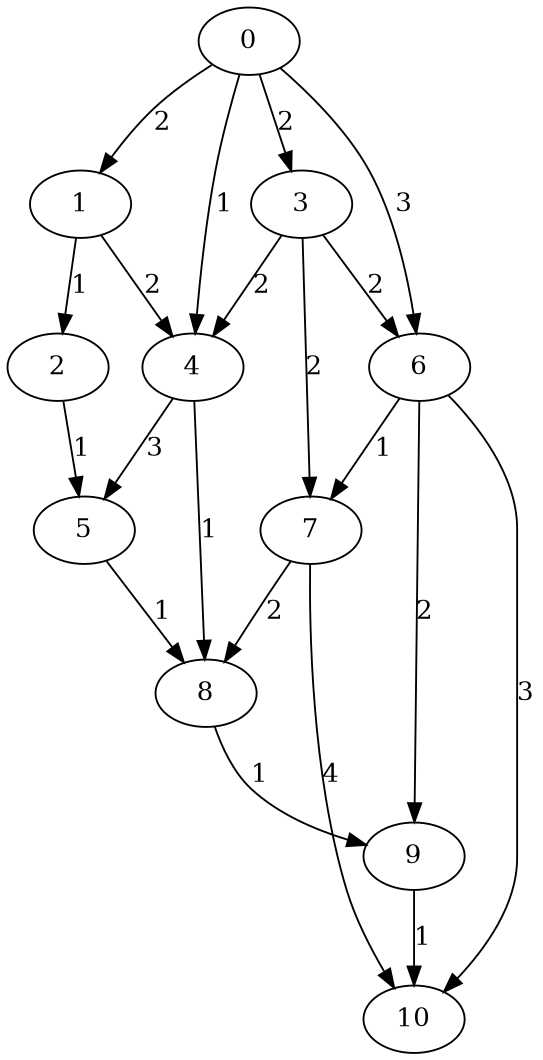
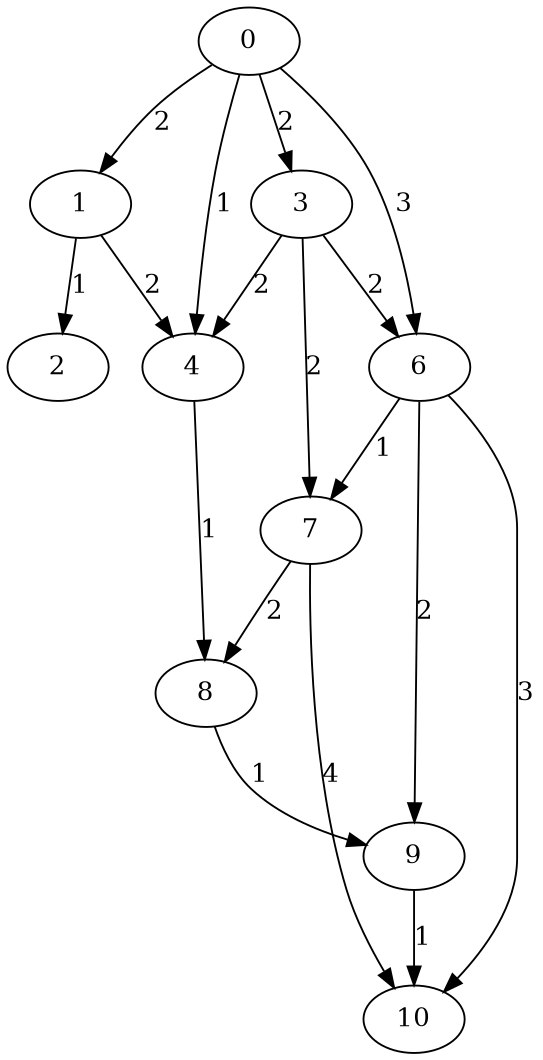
(84, 530) -> none
